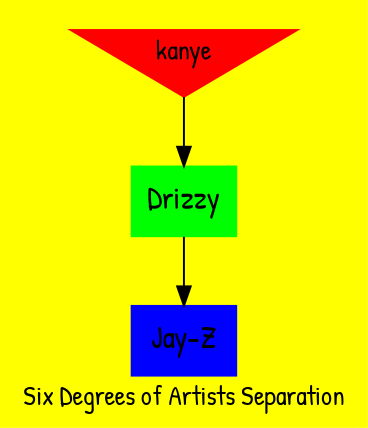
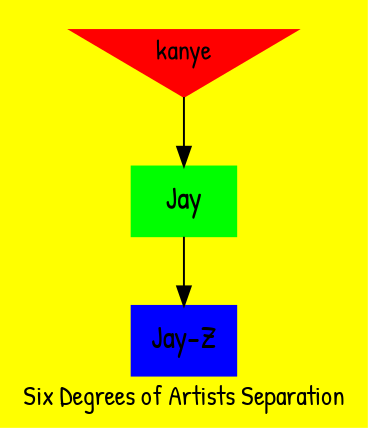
(184, 201) -> (184, 201)
